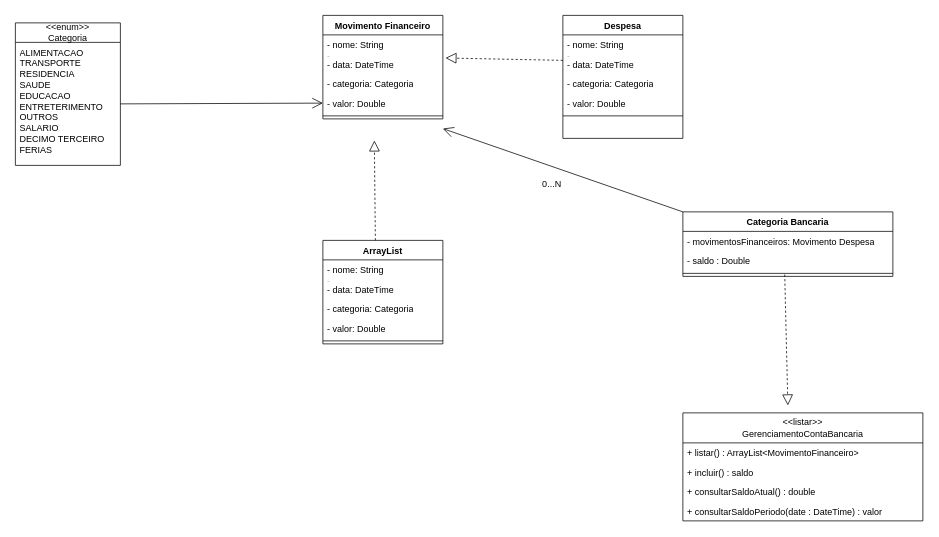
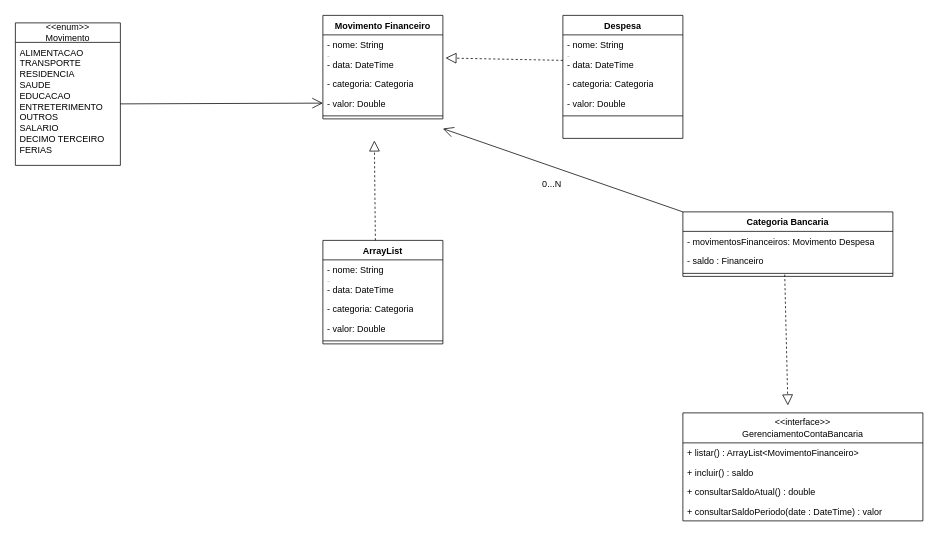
(68, 33) -> (68, 33)
(721, 262) -> (730, 262)
(803, 428) -> (803, 428)
